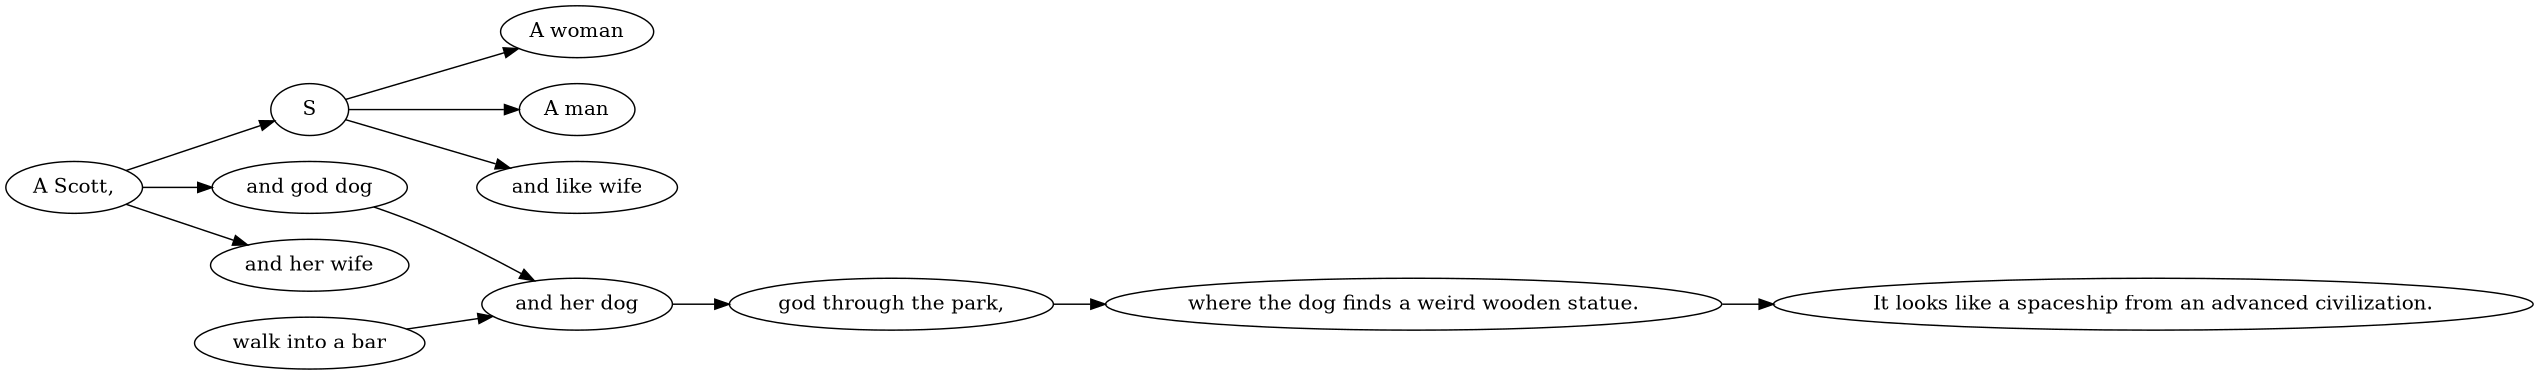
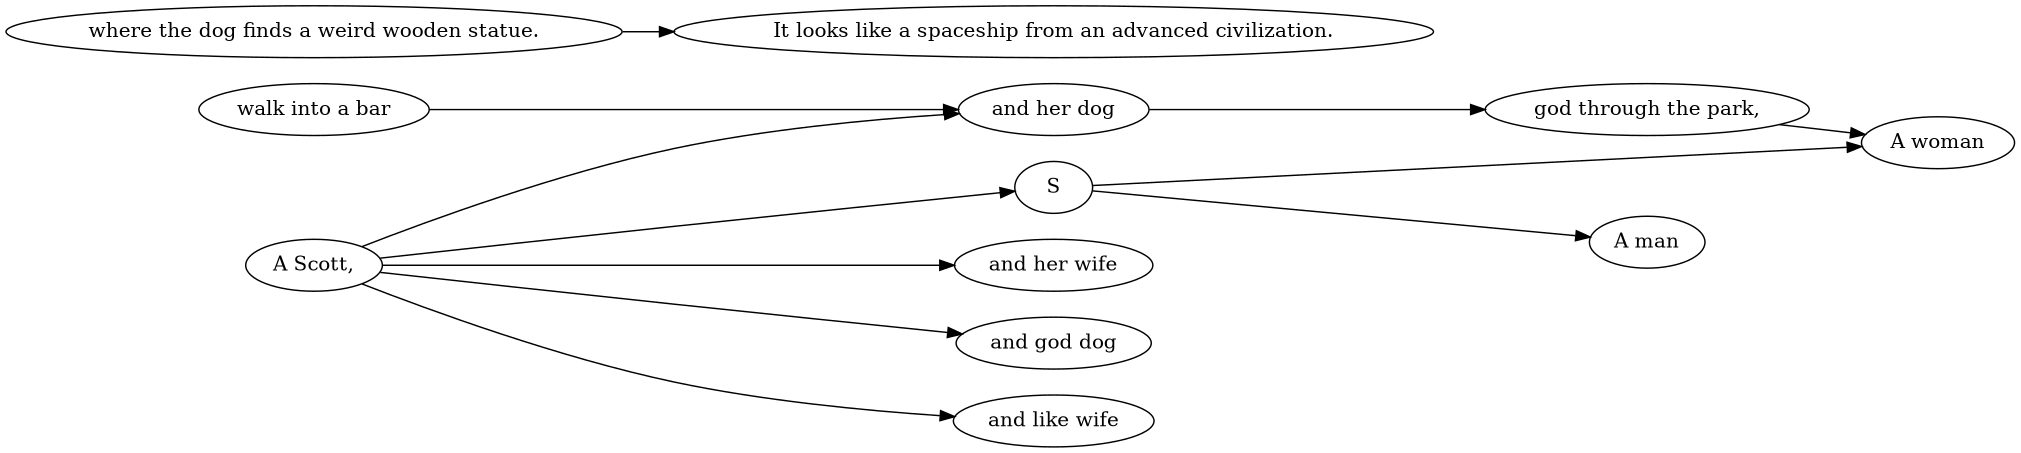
(421, 142) -> (645, 375)
(449, 237) -> (647, 155)
(1072, 304) -> (1815, 129)
